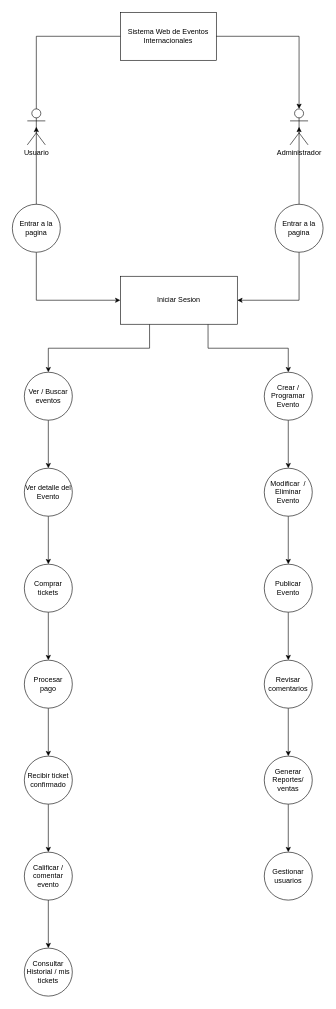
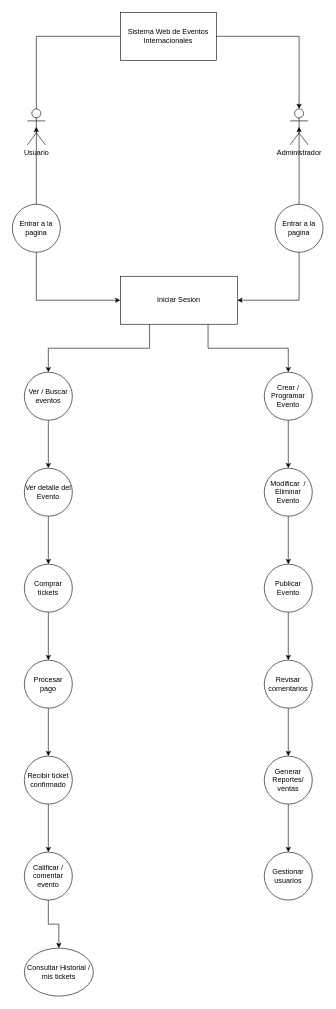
(48, 972) -> (59, 972)
